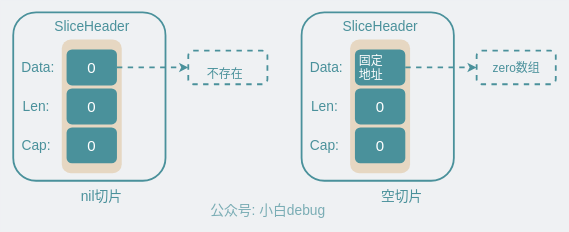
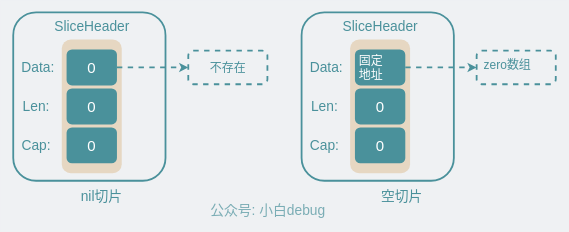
(516, 68) -> (507, 65)
(225, 74) -> (228, 68)
